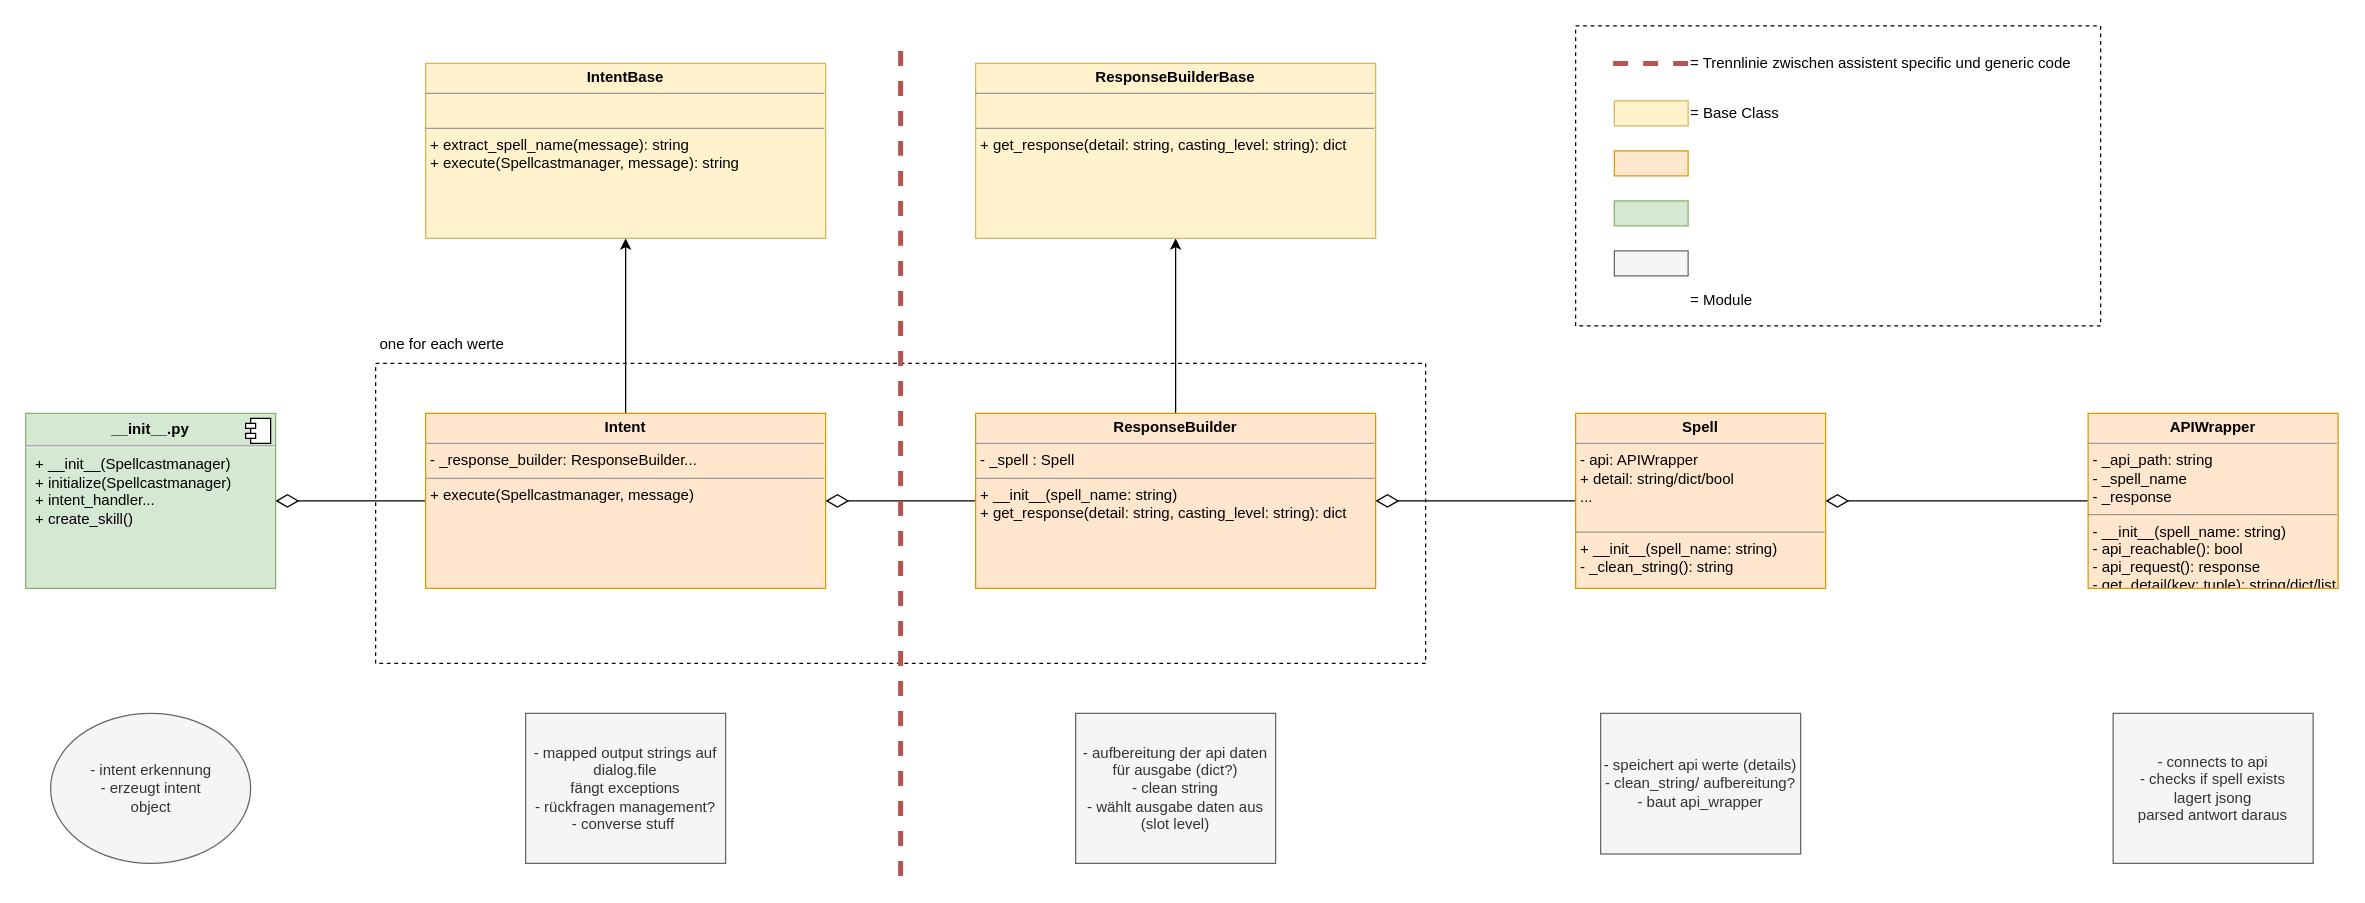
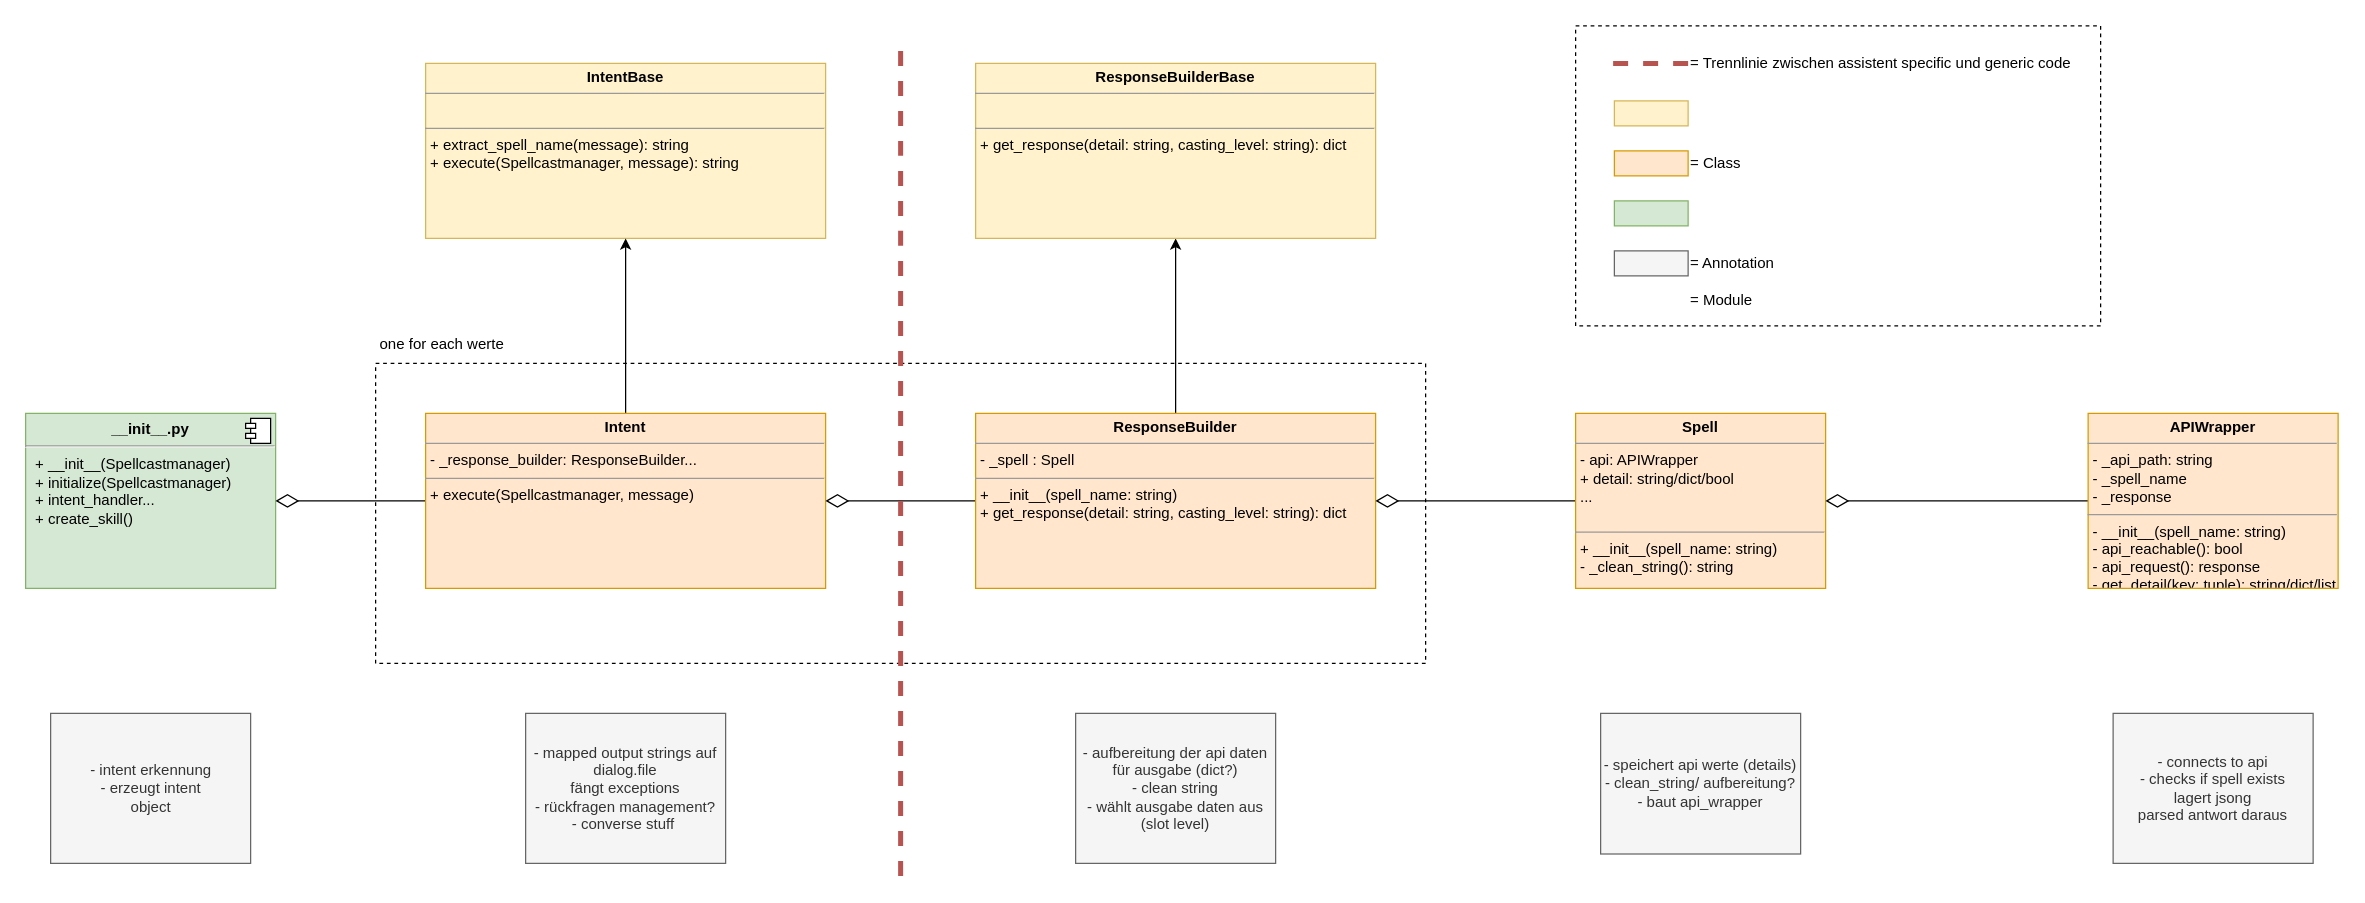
(1888, 113) -> none
none -> (1888, 163)
none -> (1888, 263)
(151, 788) -> (151, 788)
